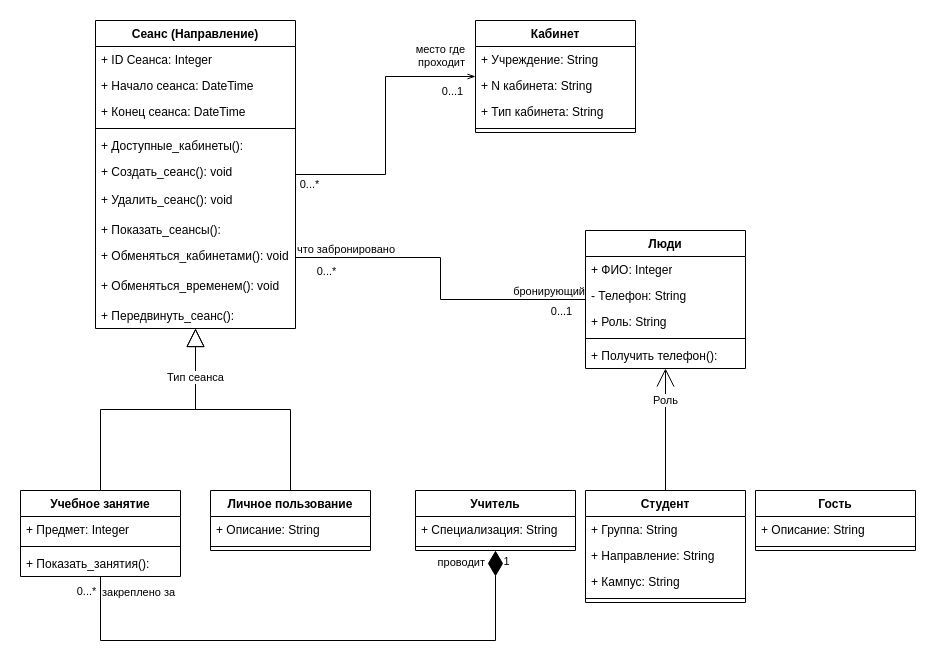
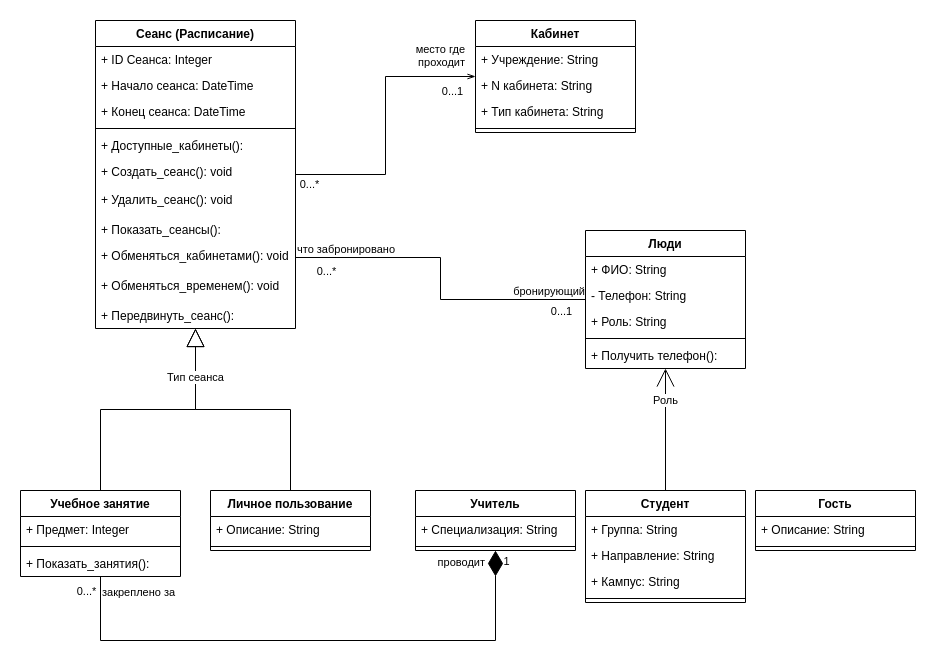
(196, 35) -> (196, 35)
(634, 271) -> (629, 271)
